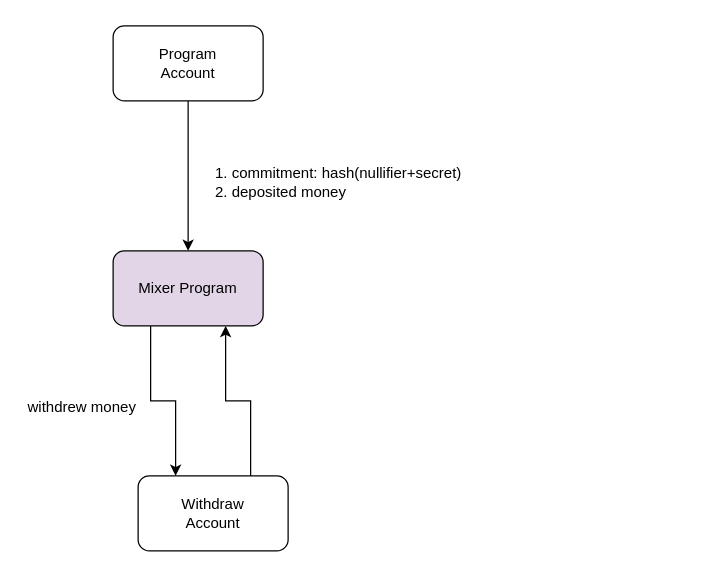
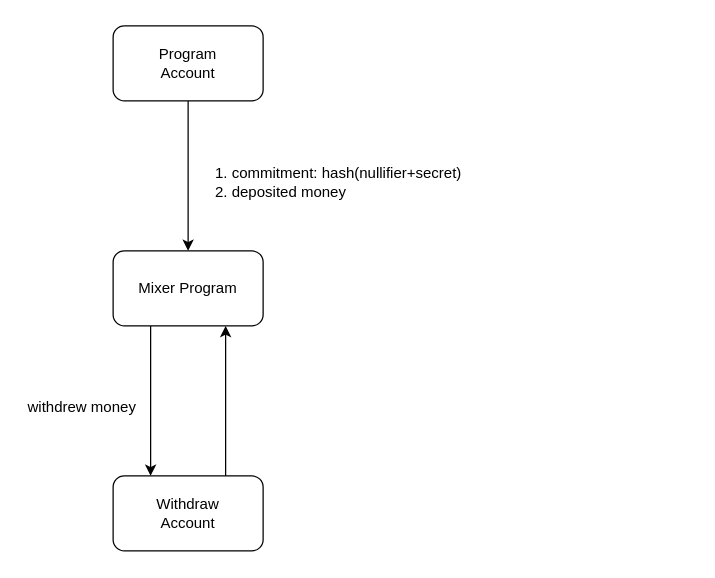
(188, 288) -> (188, 288)
(213, 513) -> (188, 513)
